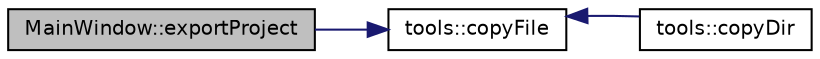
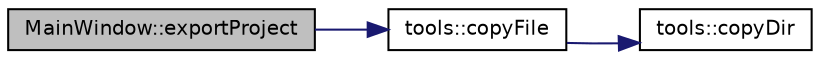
(614, 16) -> (593, 43)
